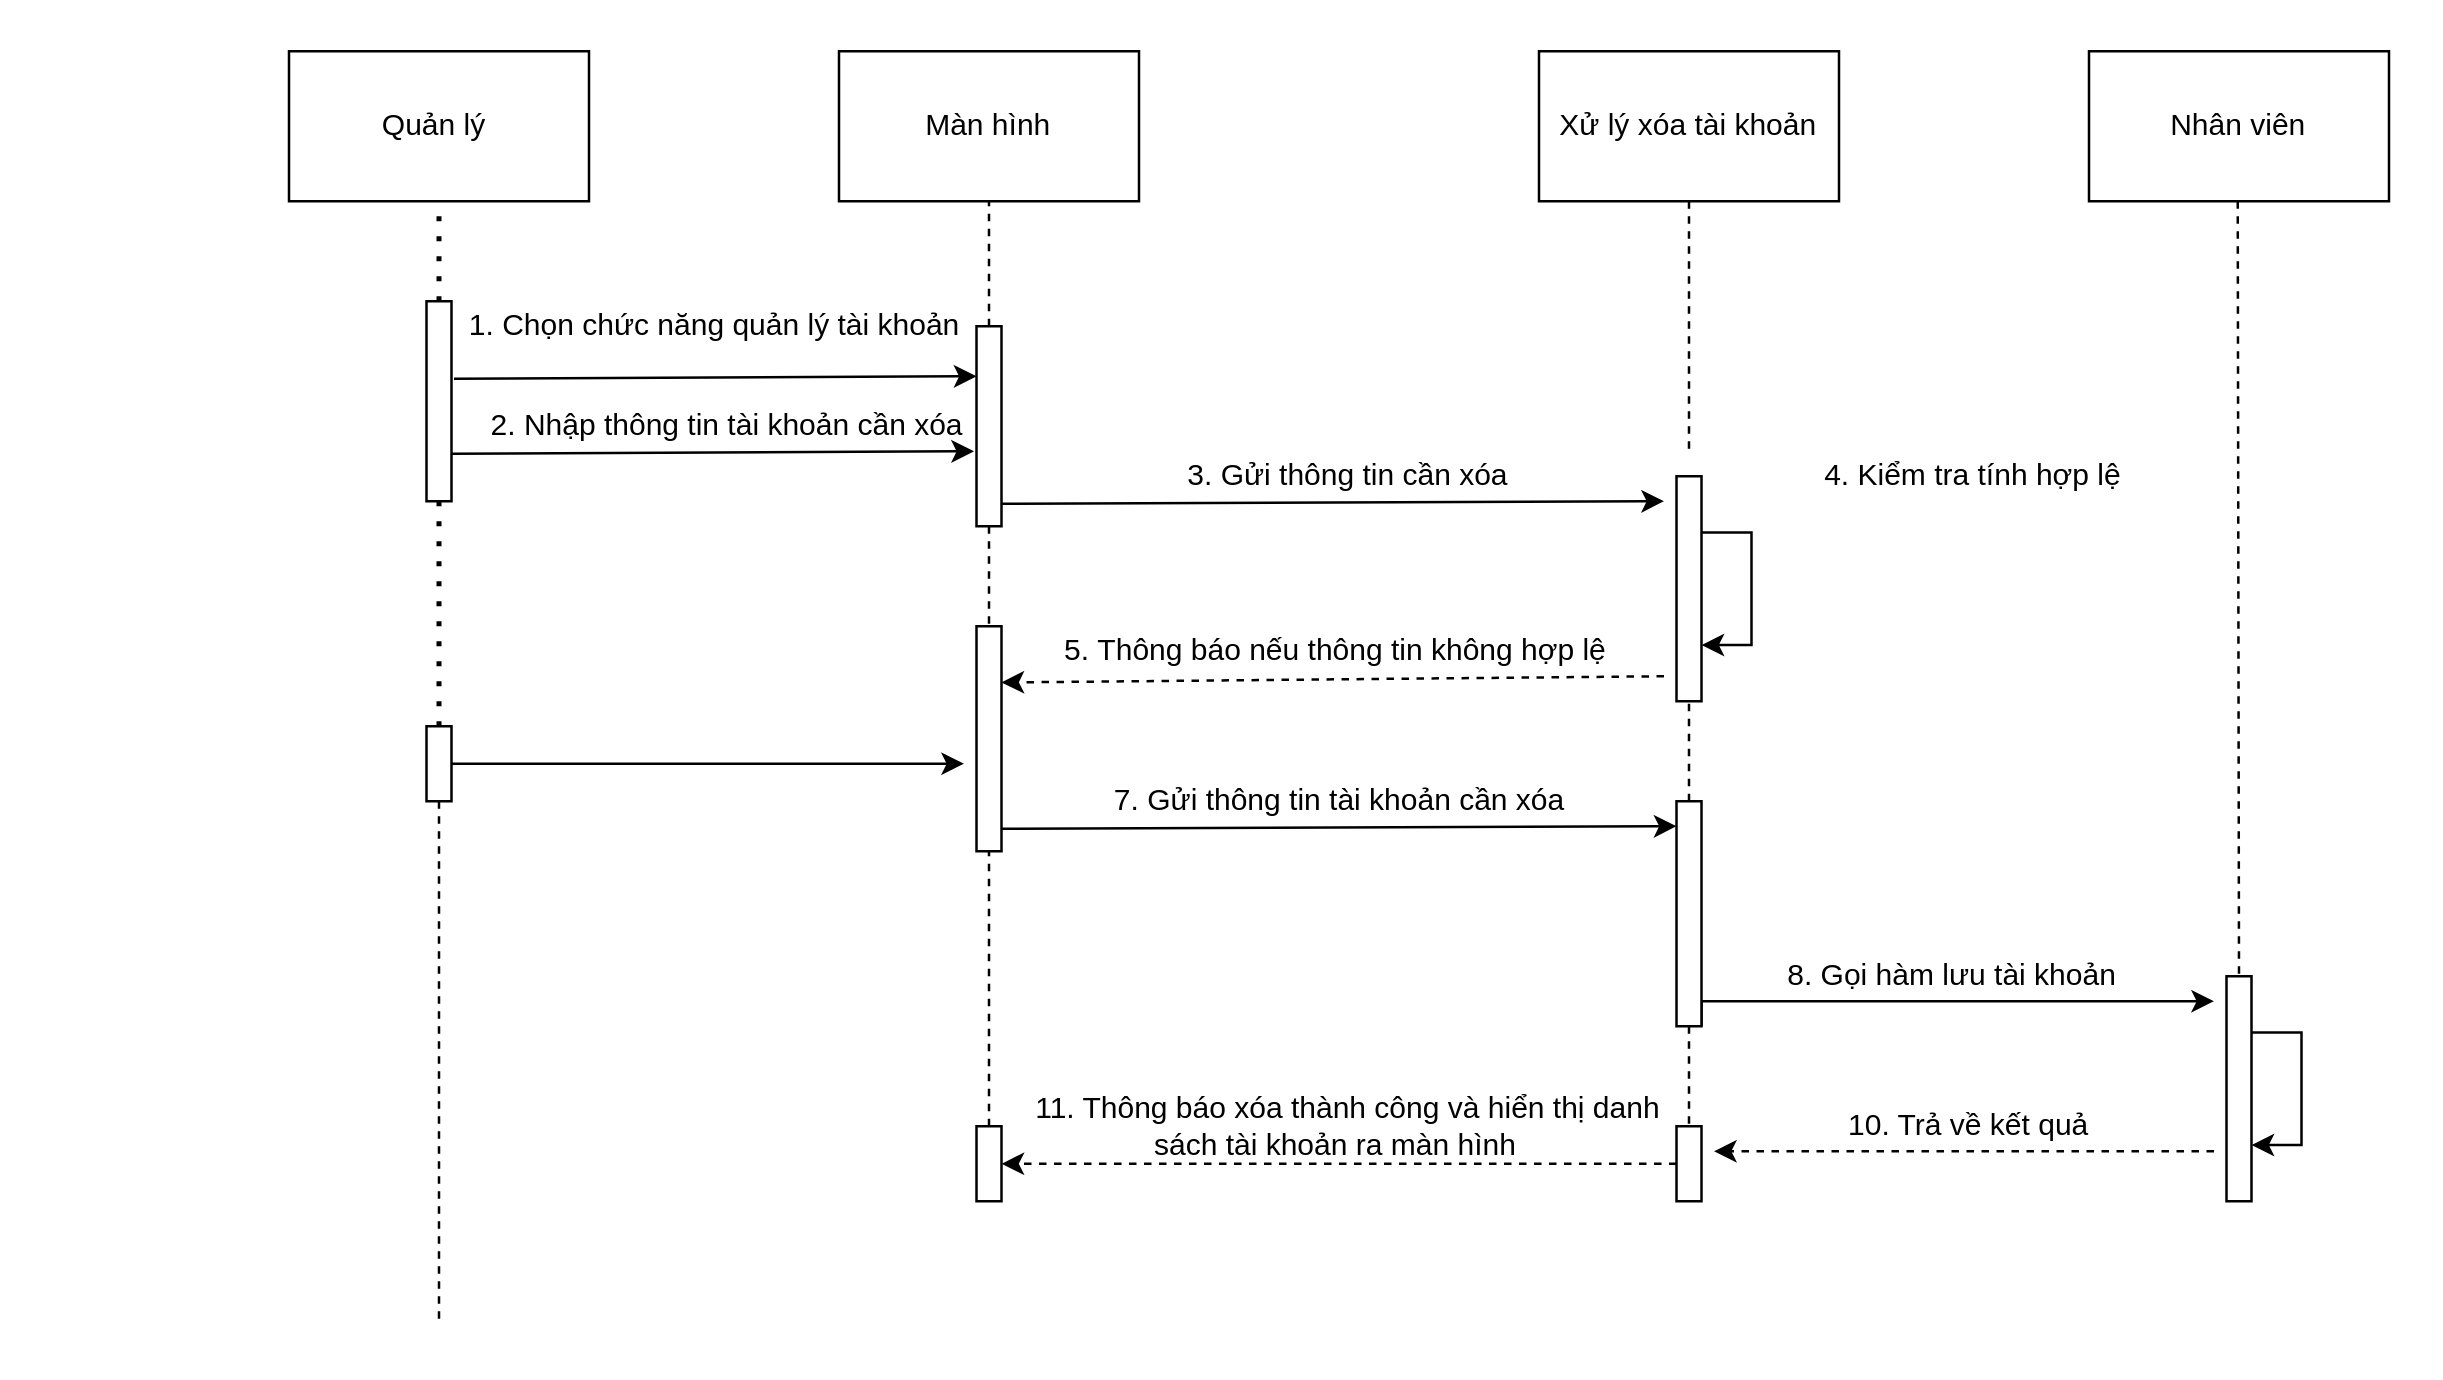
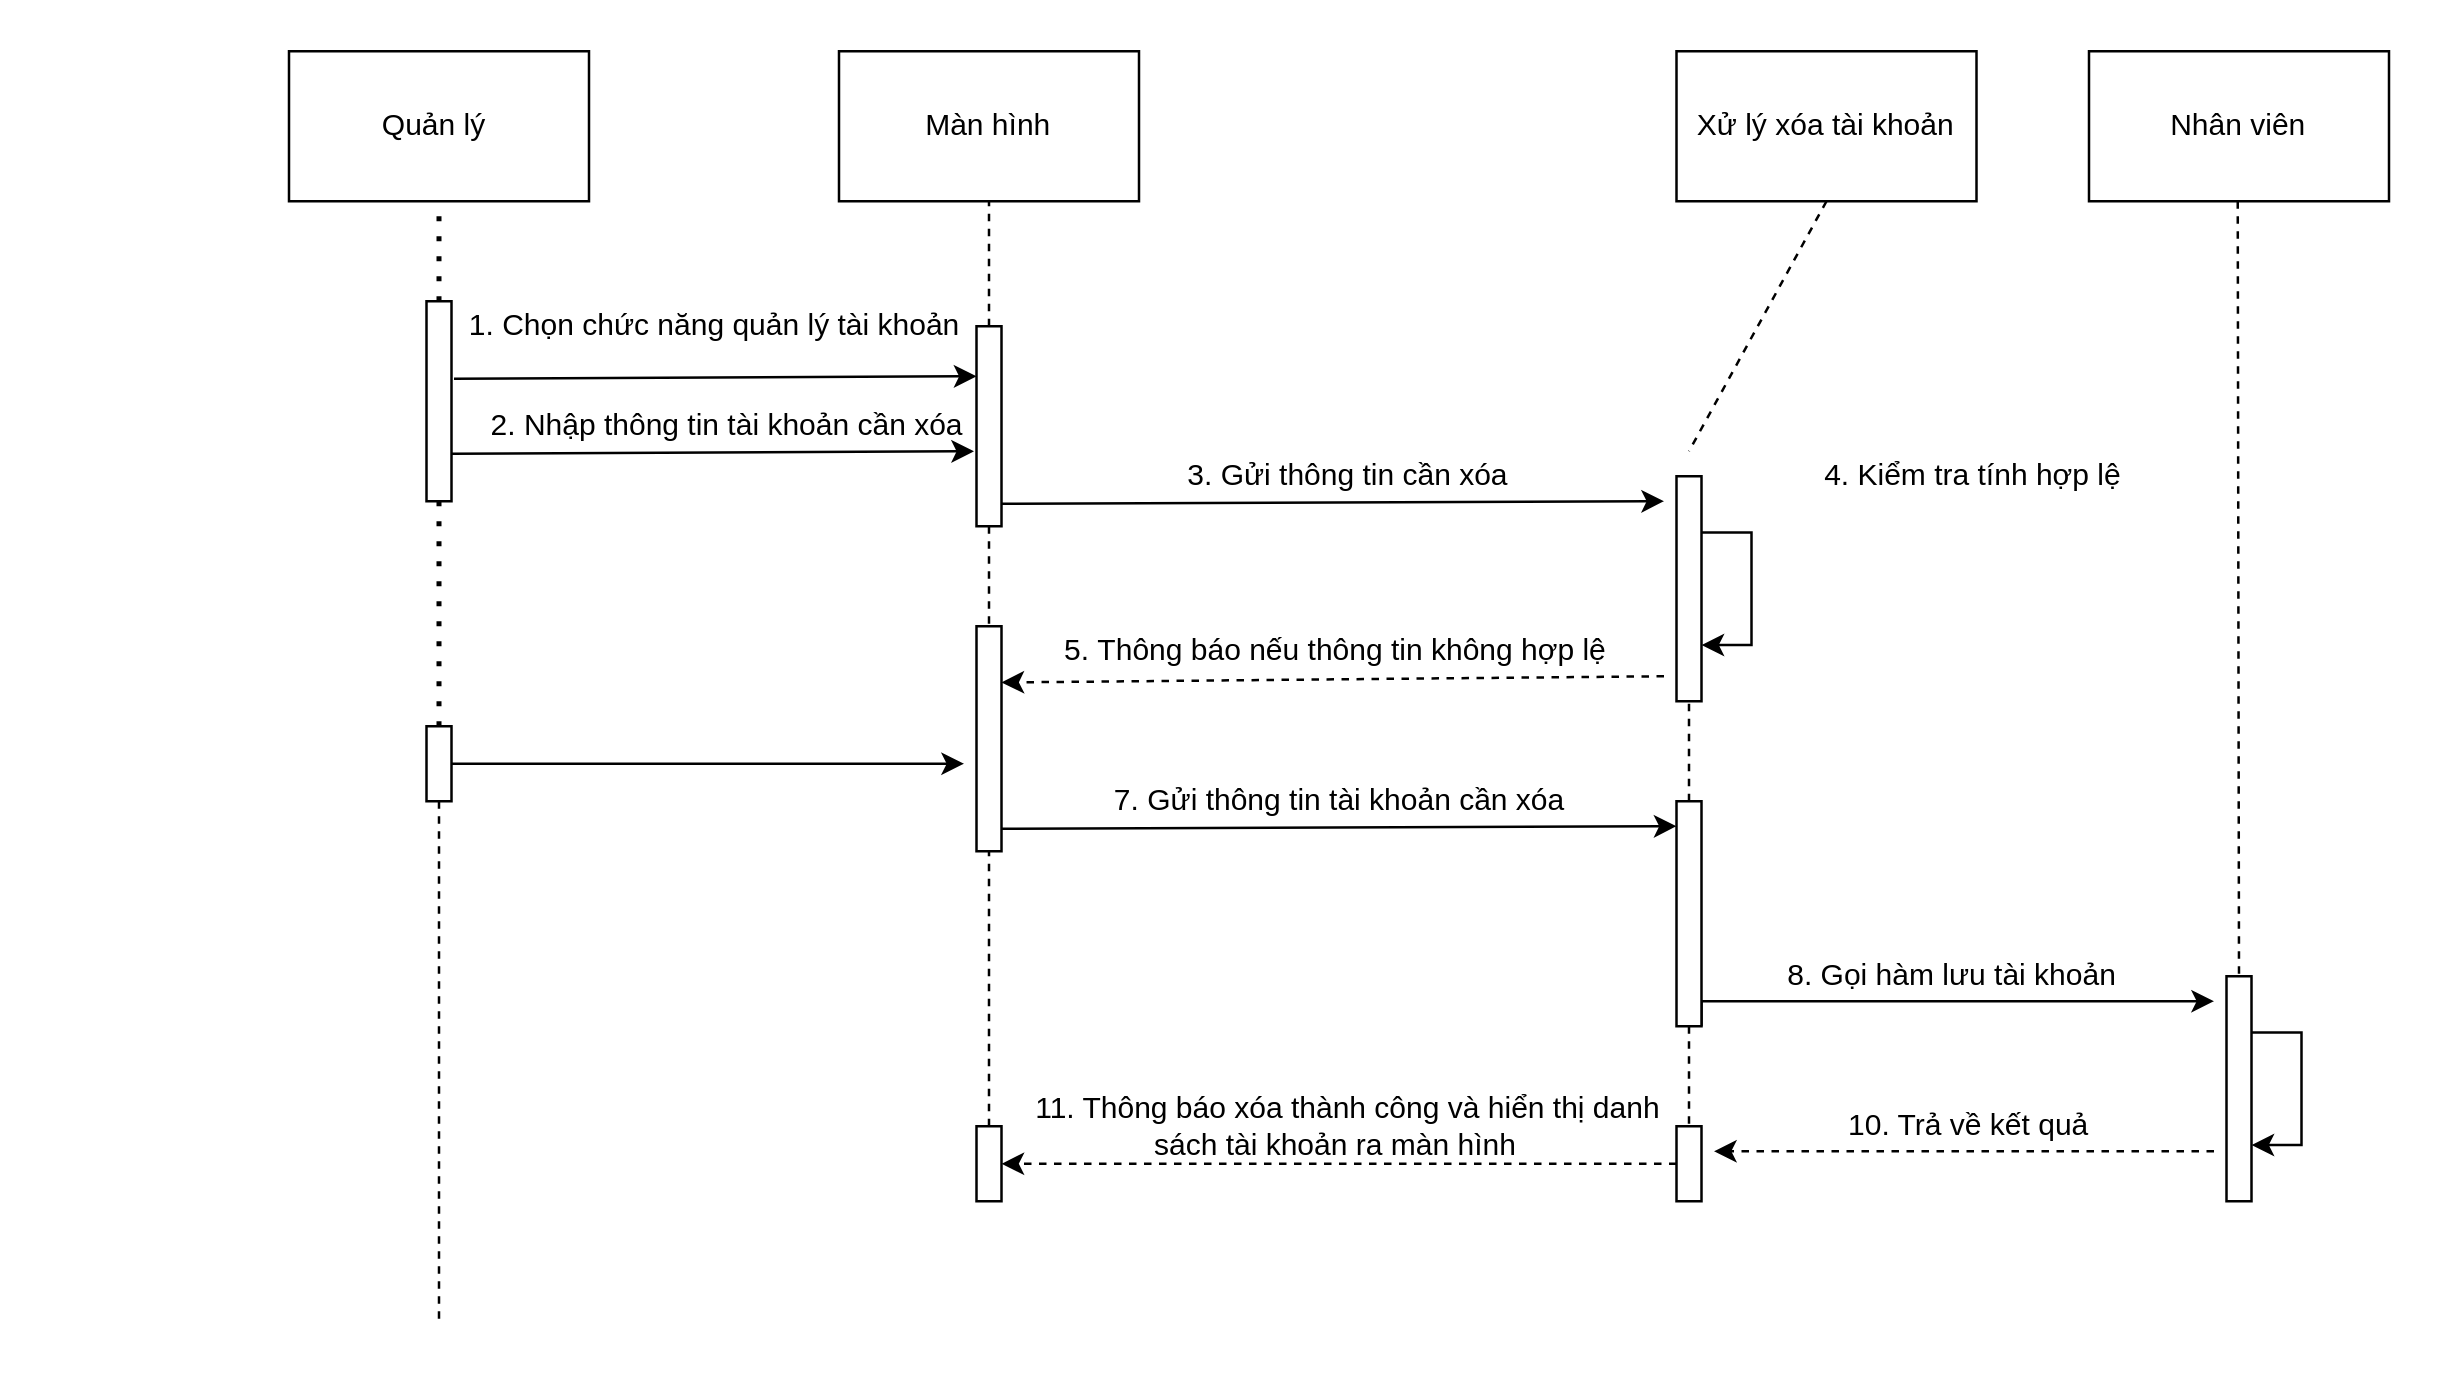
(1689, 126) -> (1826, 126)
